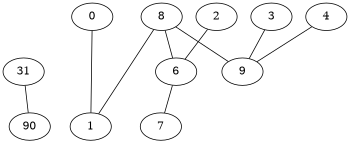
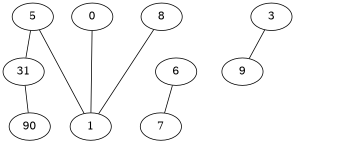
none -> (33, 17)
(217, 17) -> none
(326, 17) -> none
(169, 44) -> none
(203, 45) -> none
